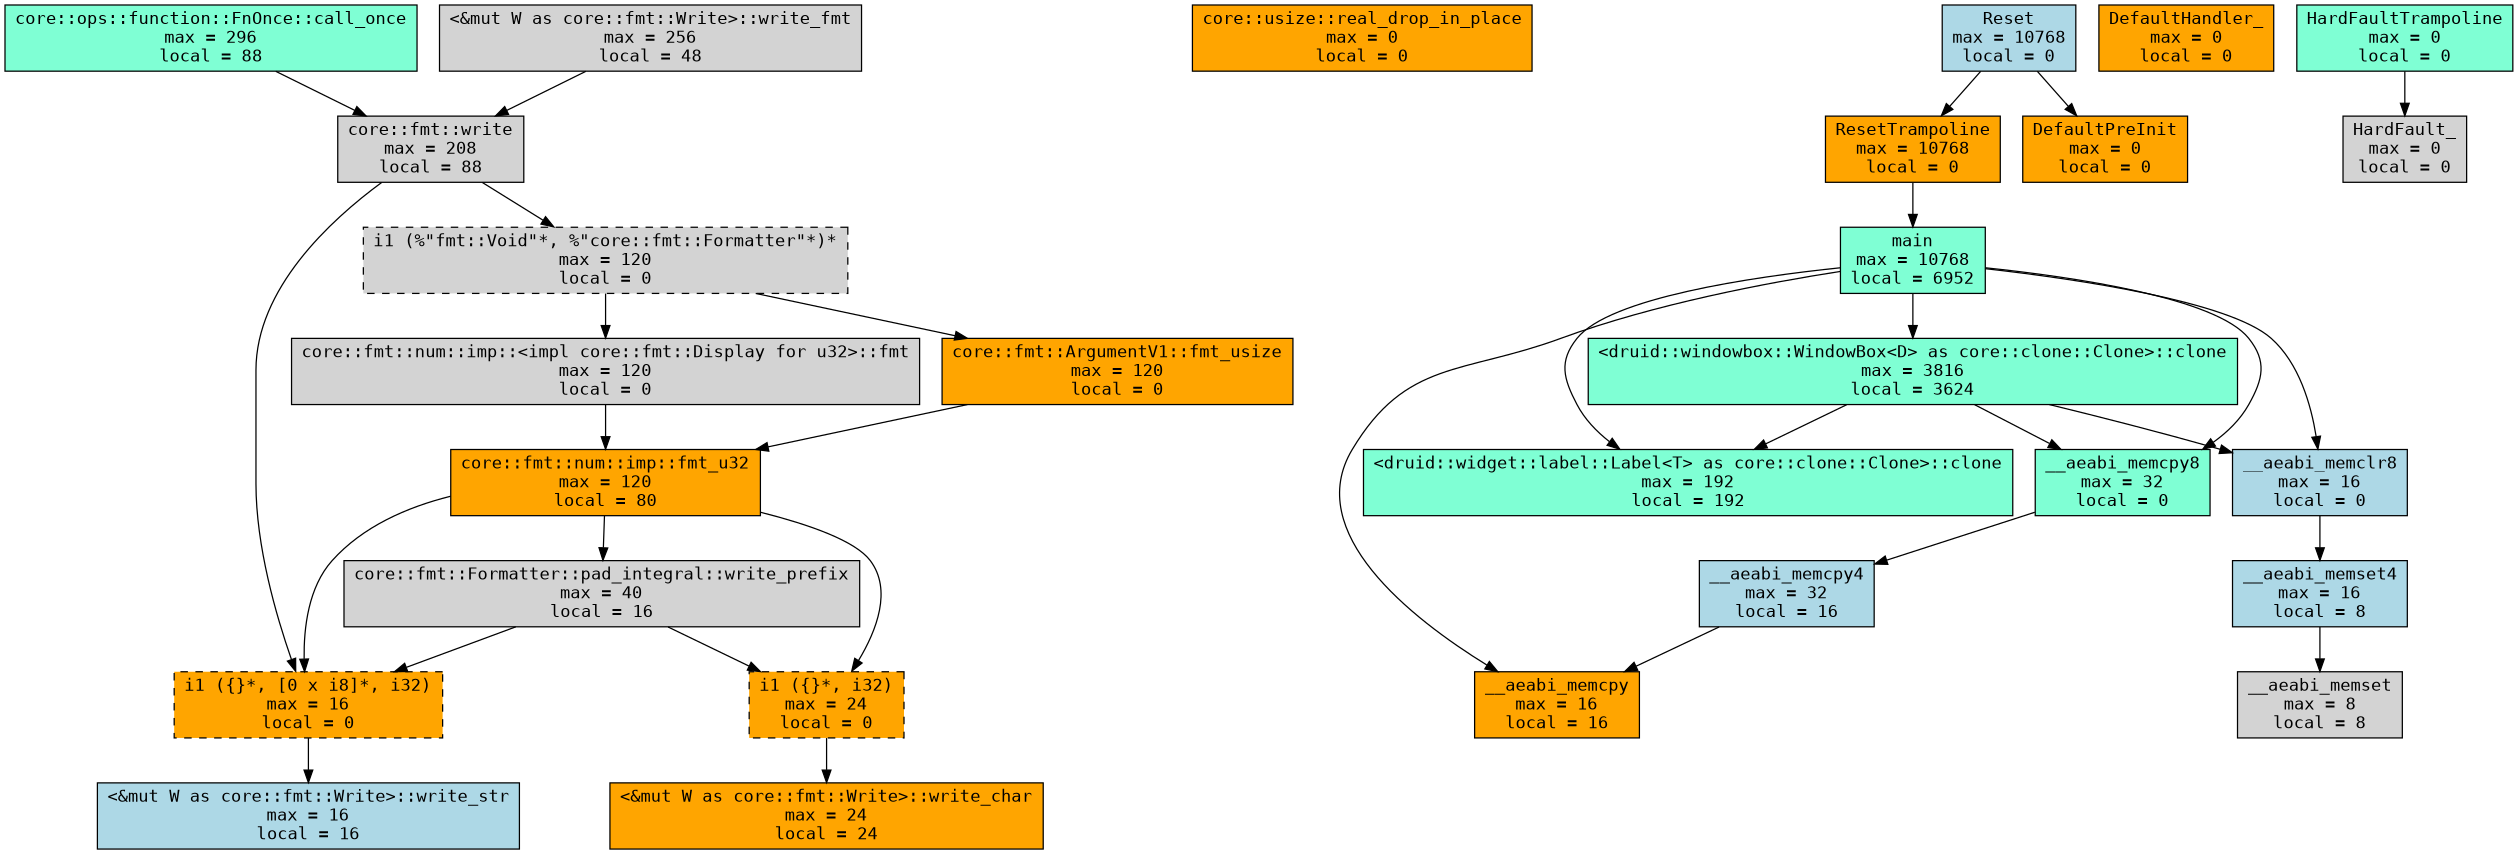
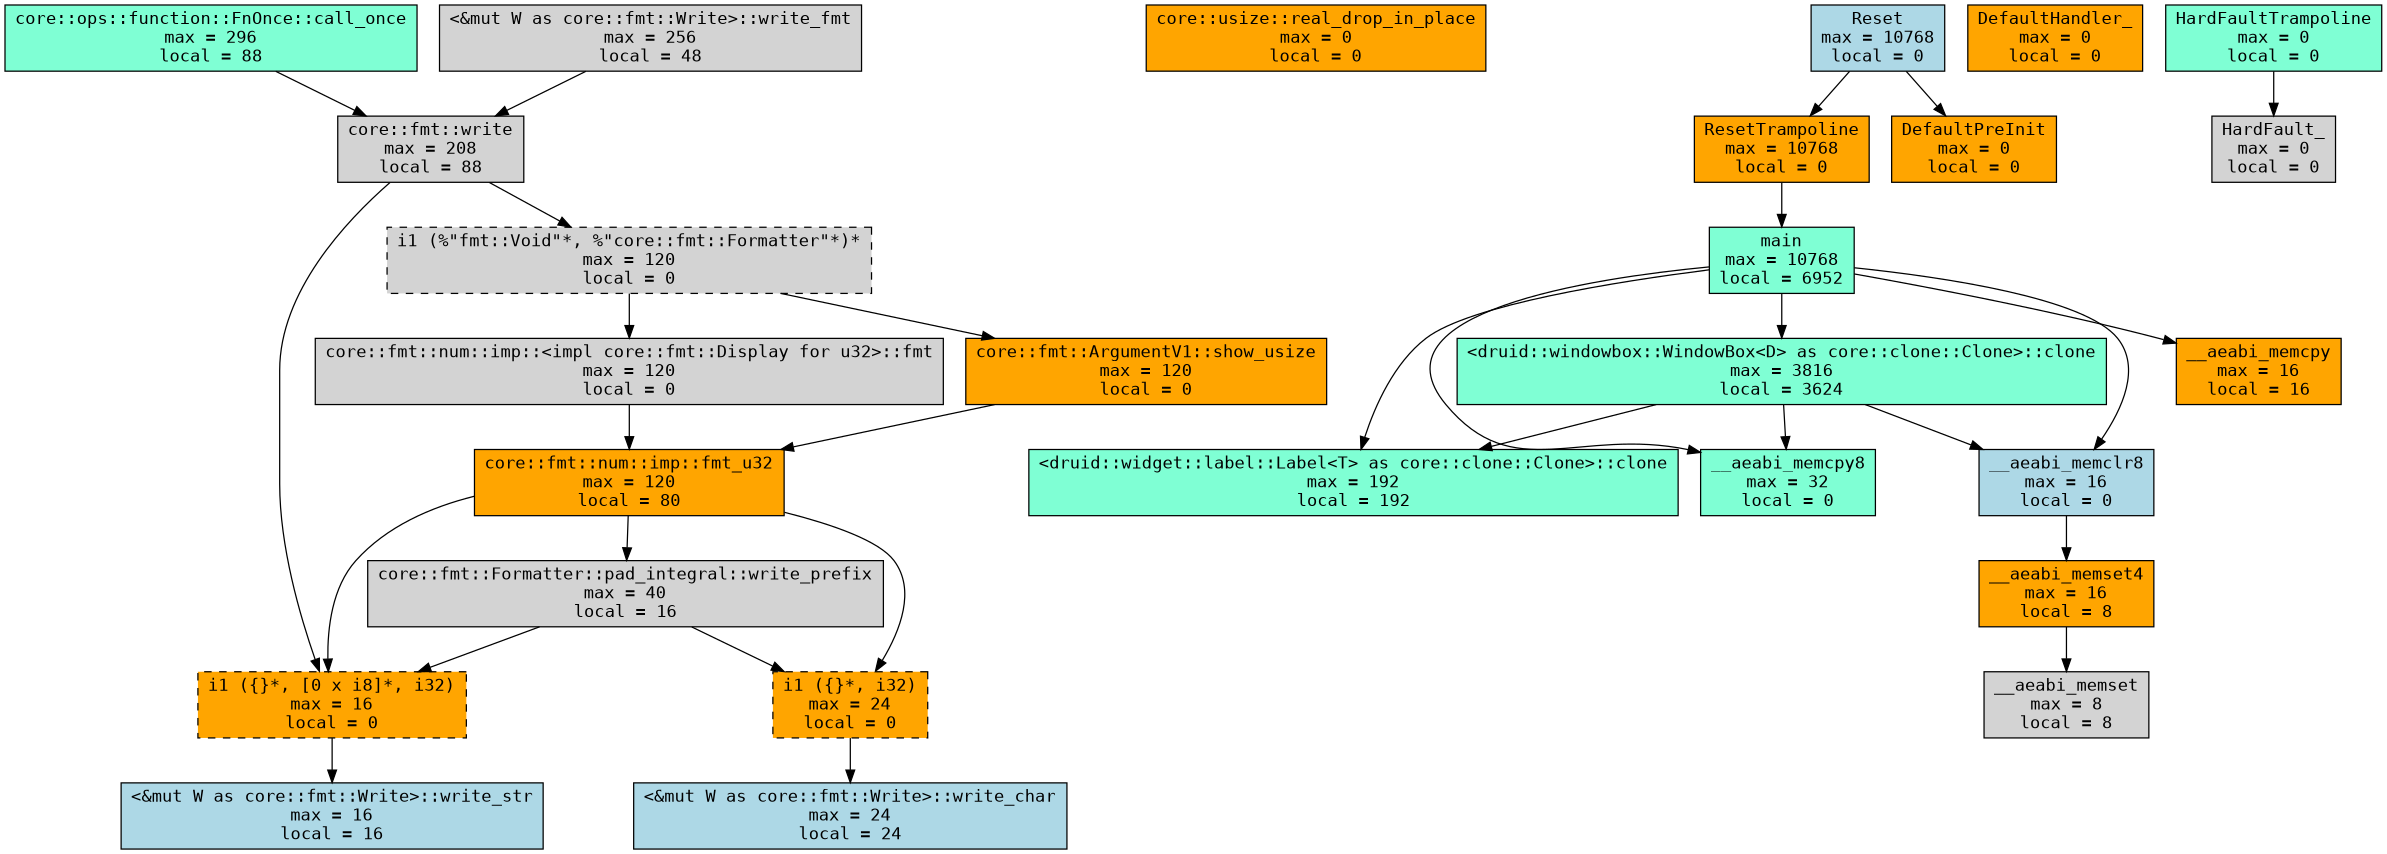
(1118, 371) -> (1146, 371)
(1787, 594) -> none
(2320, 594) -> (2066, 594)
(827, 816) -> (850, 816)
